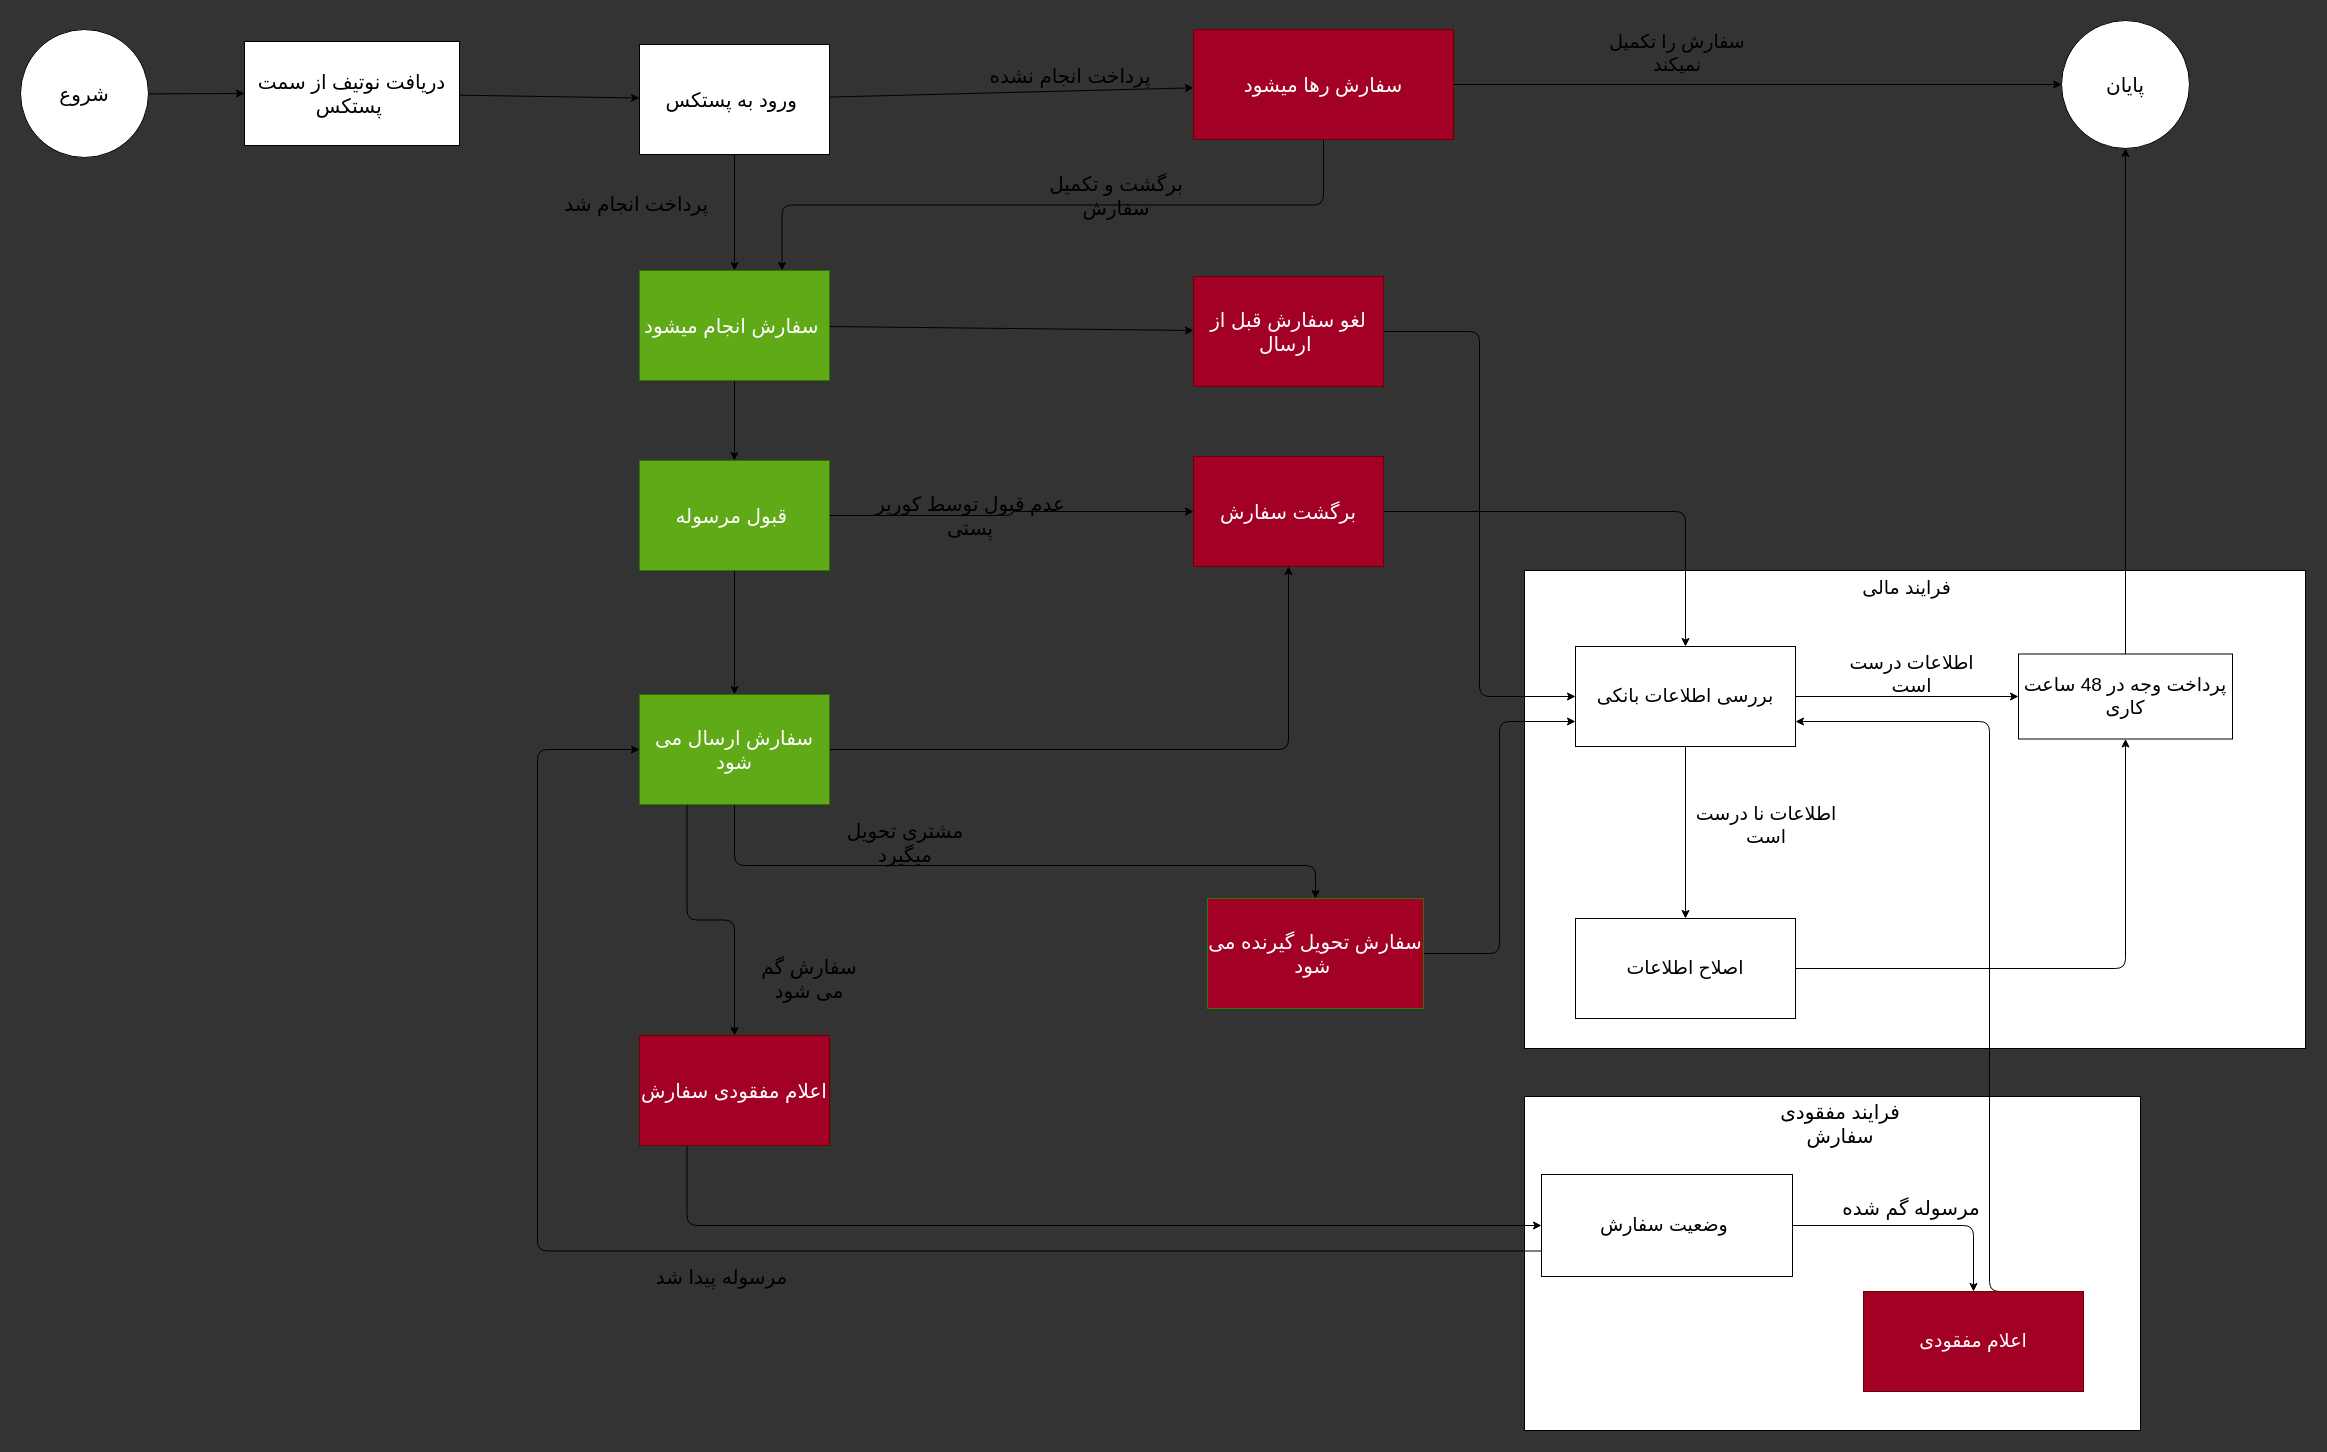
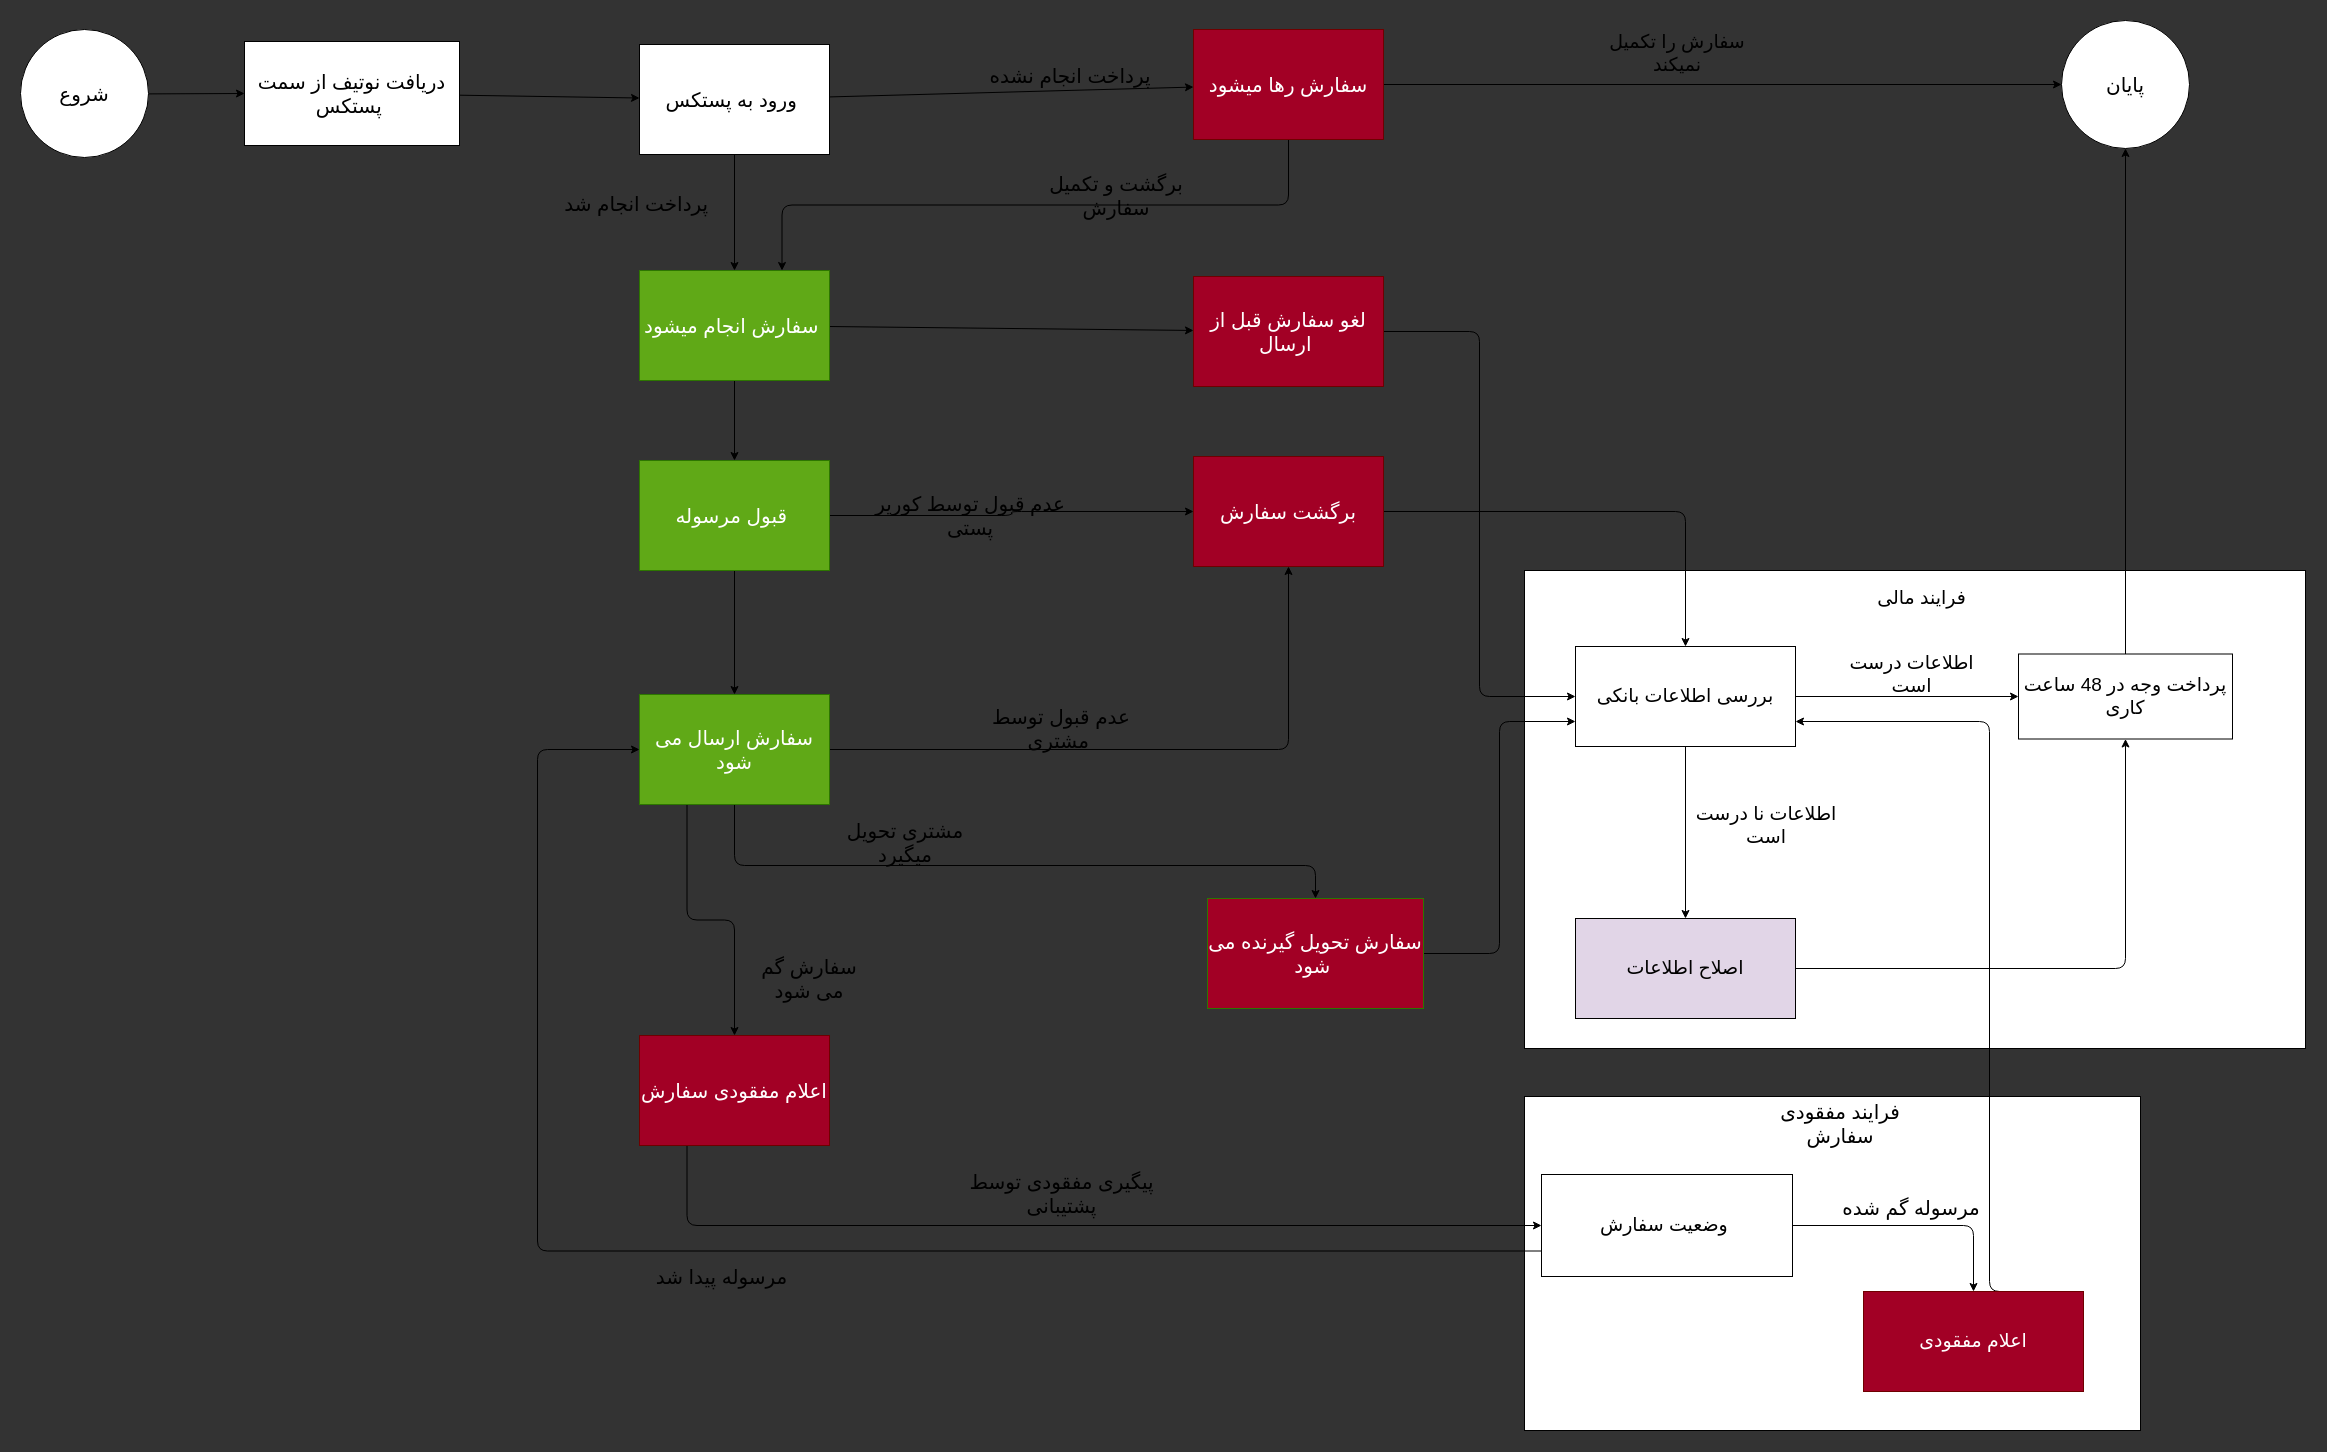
(1324, 85) -> (1289, 85)
(1907, 589) -> (1922, 599)
none -> (1062, 729)
(1686, 969) -> (1686, 969)
none -> (1062, 1194)
